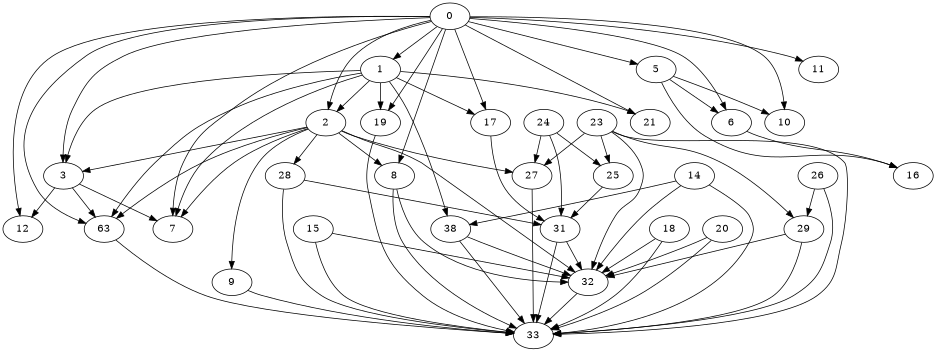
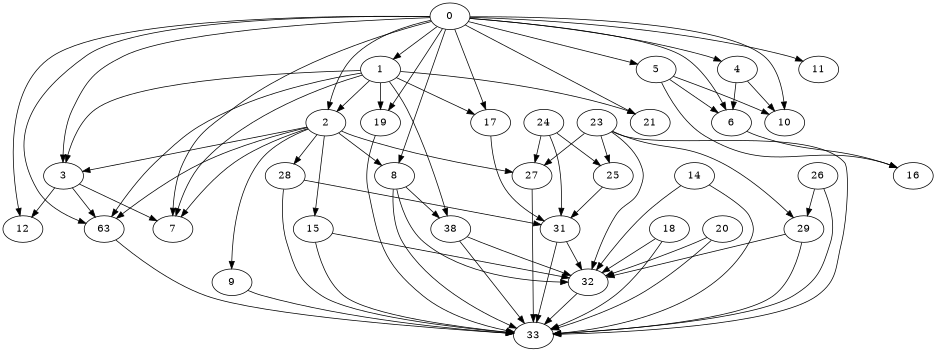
none -> (737, 69)
(460, 190) -> (320, 172)
(577, 203) -> (416, 197)
